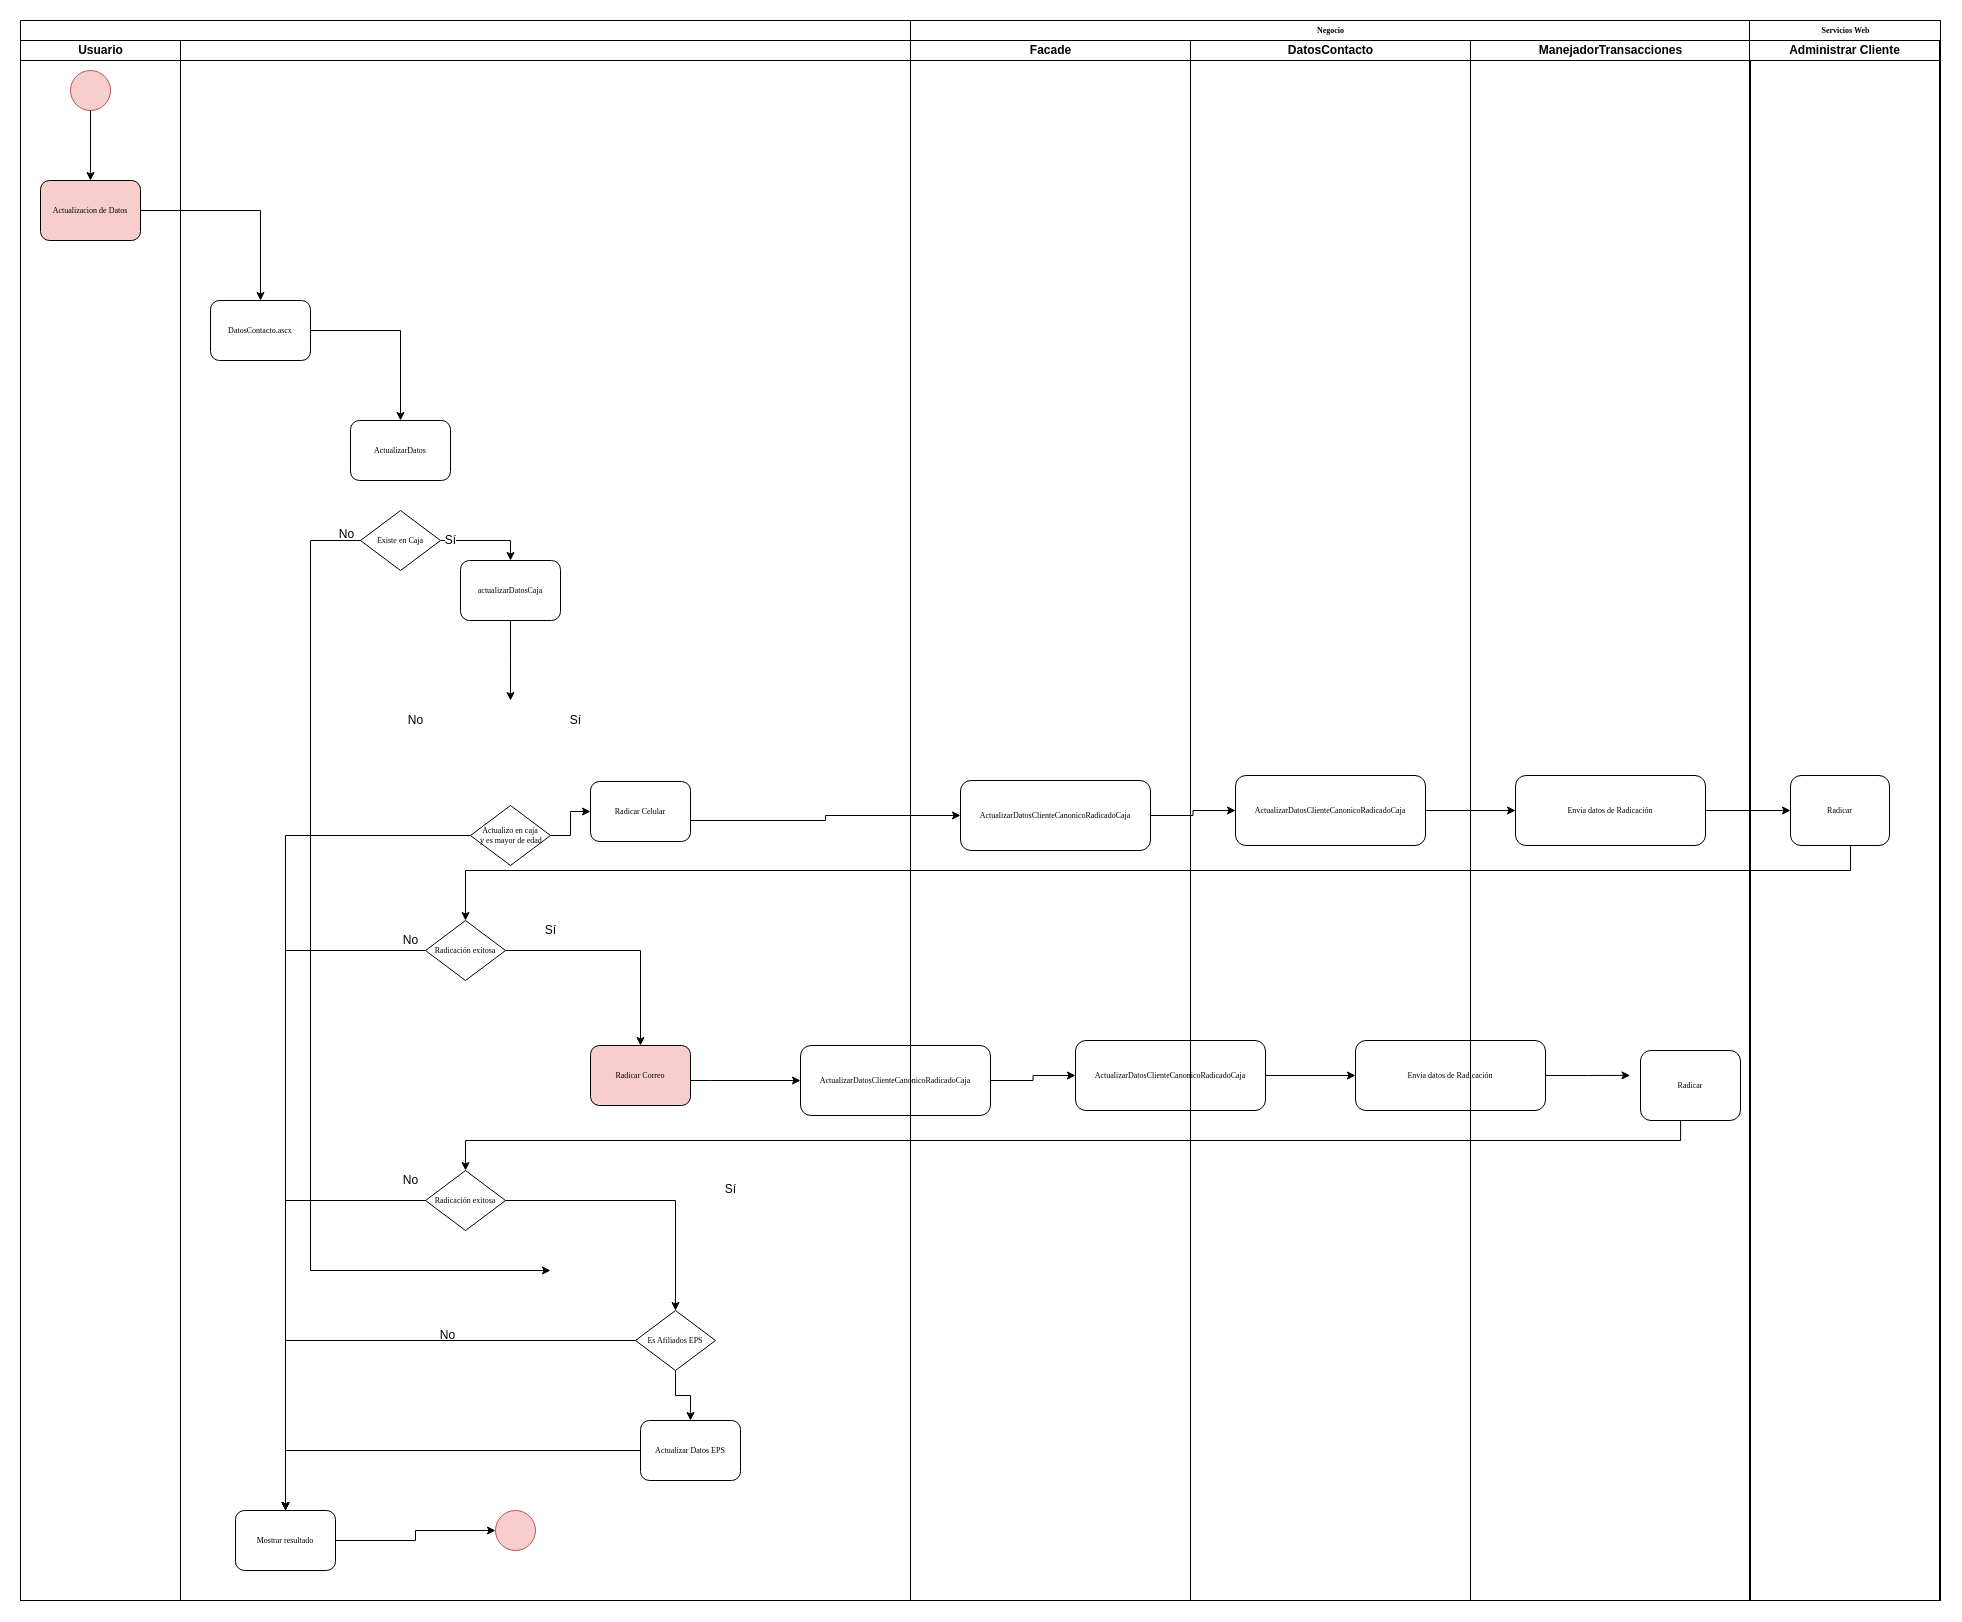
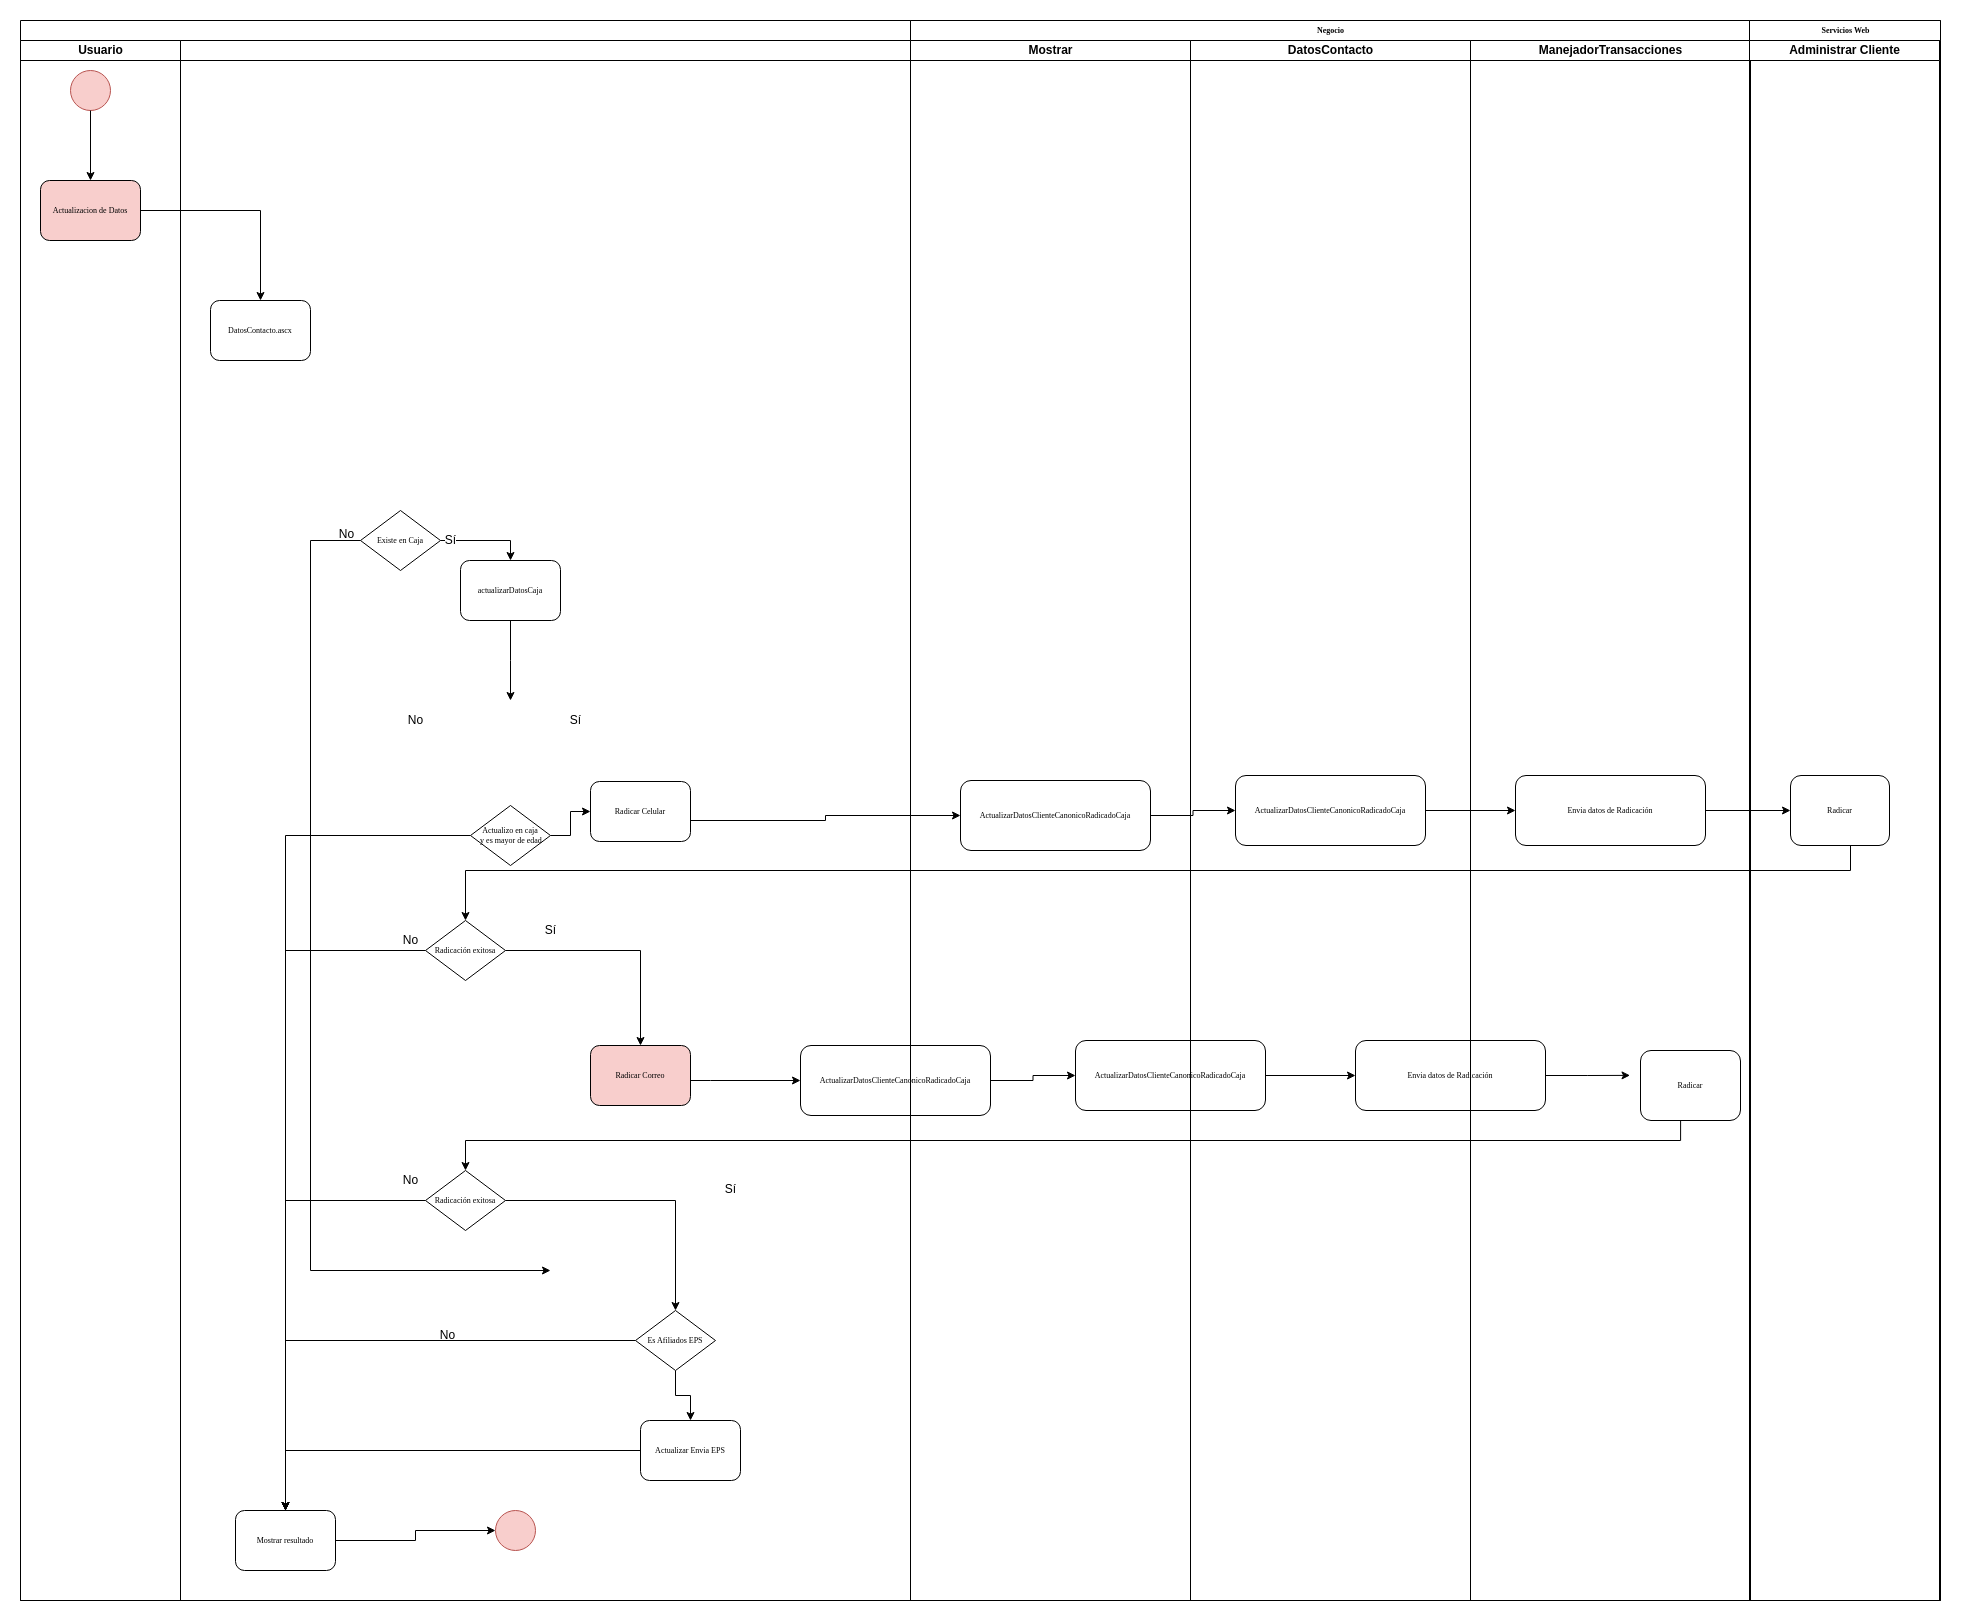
(1051, 51) -> (1051, 51)
(397, 331) -> none
(401, 451) -> none
(691, 1451) -> (691, 1451)
